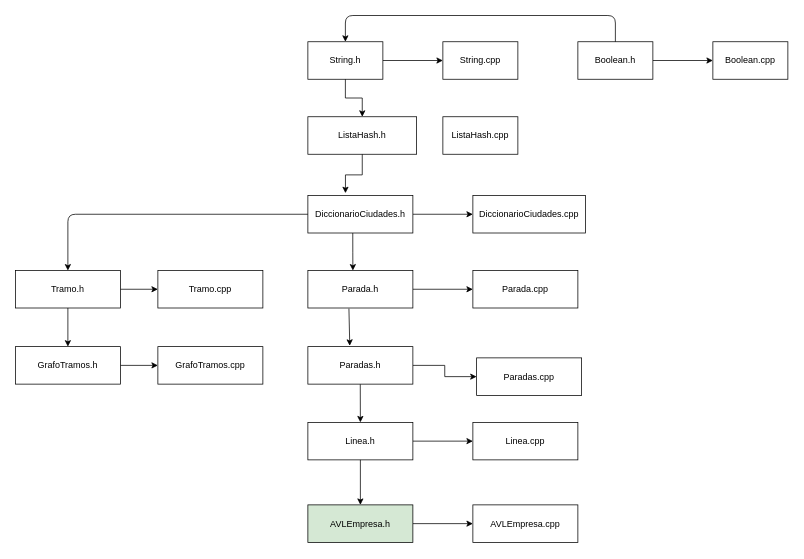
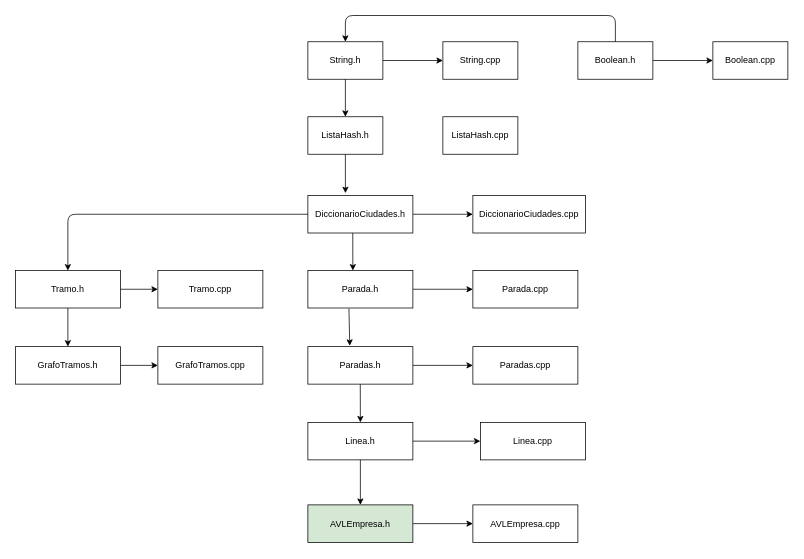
(362, 135) -> (345, 135)
(529, 377) -> (525, 365)
(525, 441) -> (533, 441)
